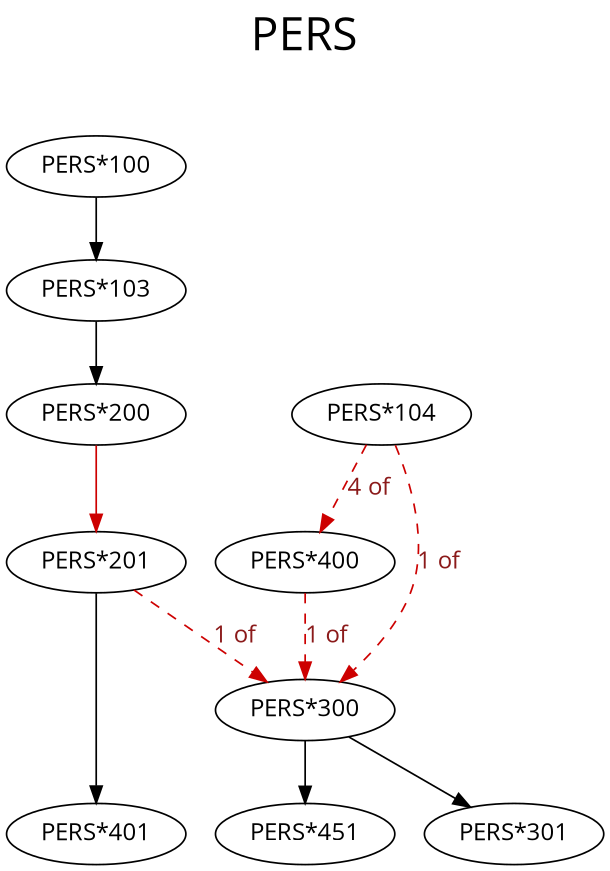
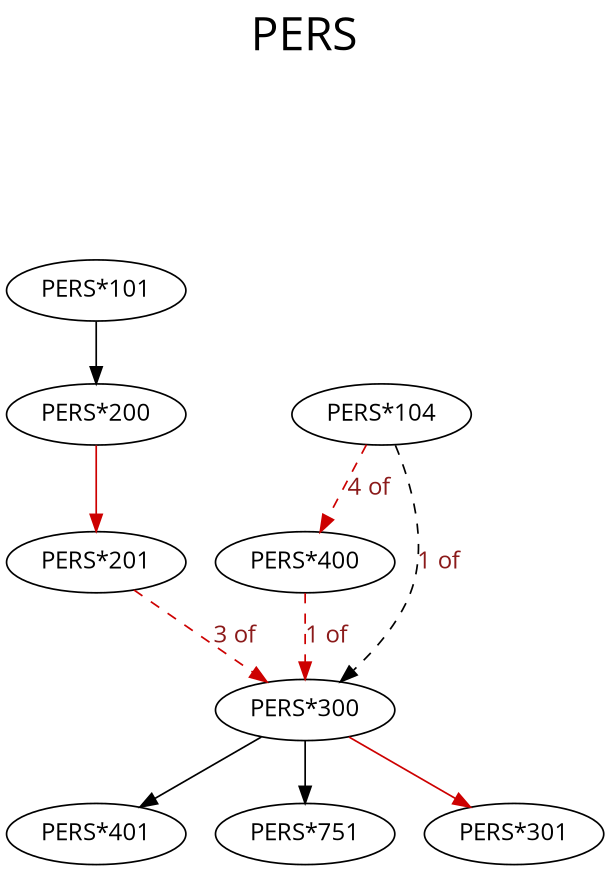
(96, 166) -> none
(96, 290) -> (96, 290)
(417, 566) -> (417, 566)
(235, 636) -> (235, 636)
(96, 689) -> (208, 768)
(402, 768) -> (402, 768)
(305, 834) -> (305, 834)
